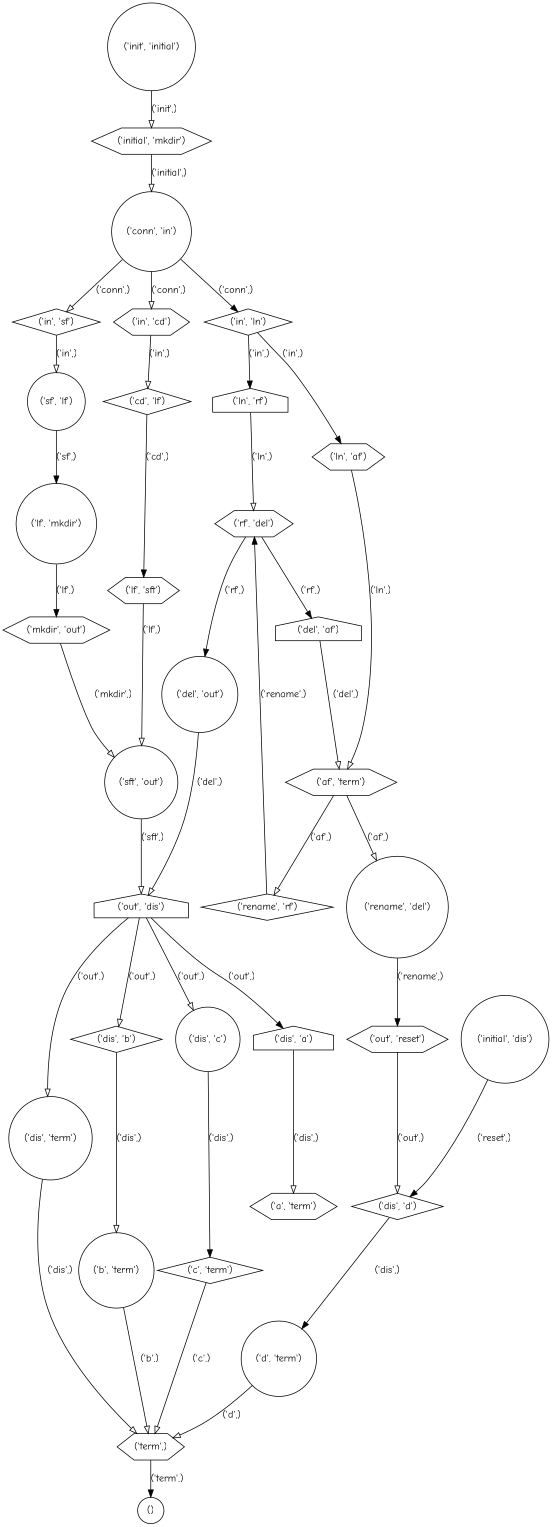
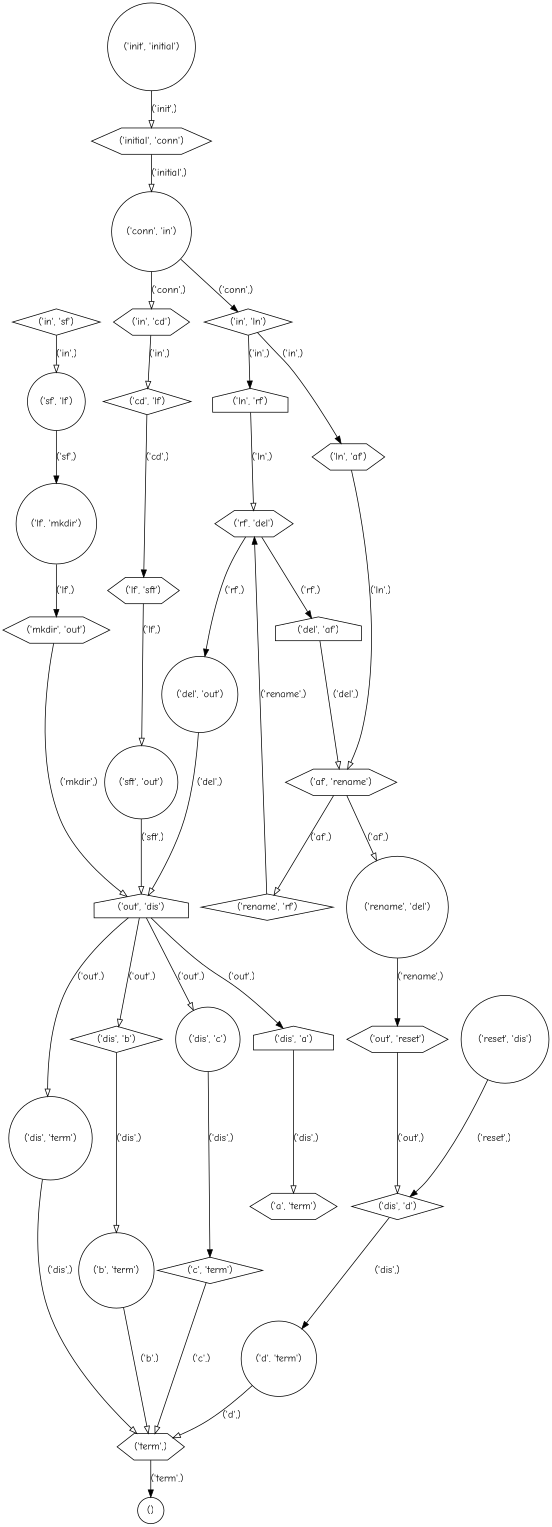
(152, 141) -> (152, 141)
(97, 283) -> none
(80, 700) -> (49, 779)
(341, 782) -> (341, 782)
(505, 1039) -> (505, 1039)
